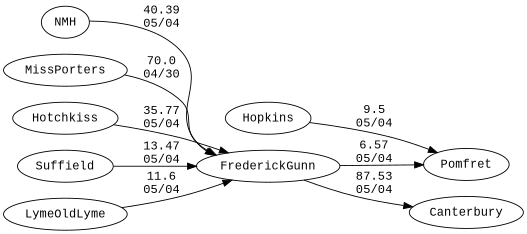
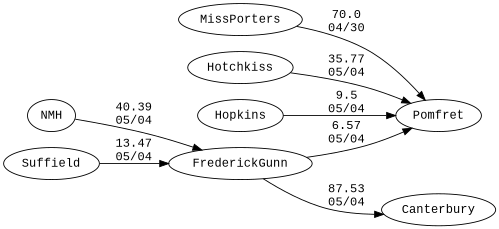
(180, 100) -> (364, 48)
(167, 135) -> (347, 83)
(65, 214) -> none
